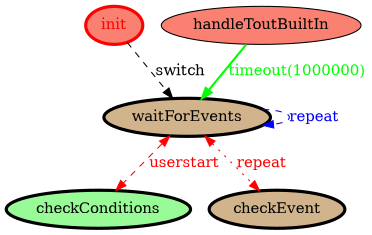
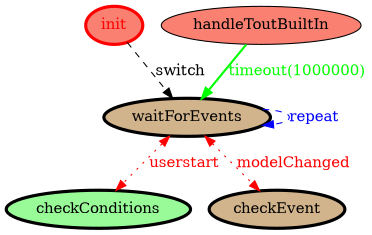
(143, 163) -> (143, 163)
(264, 163) -> (293, 163)
